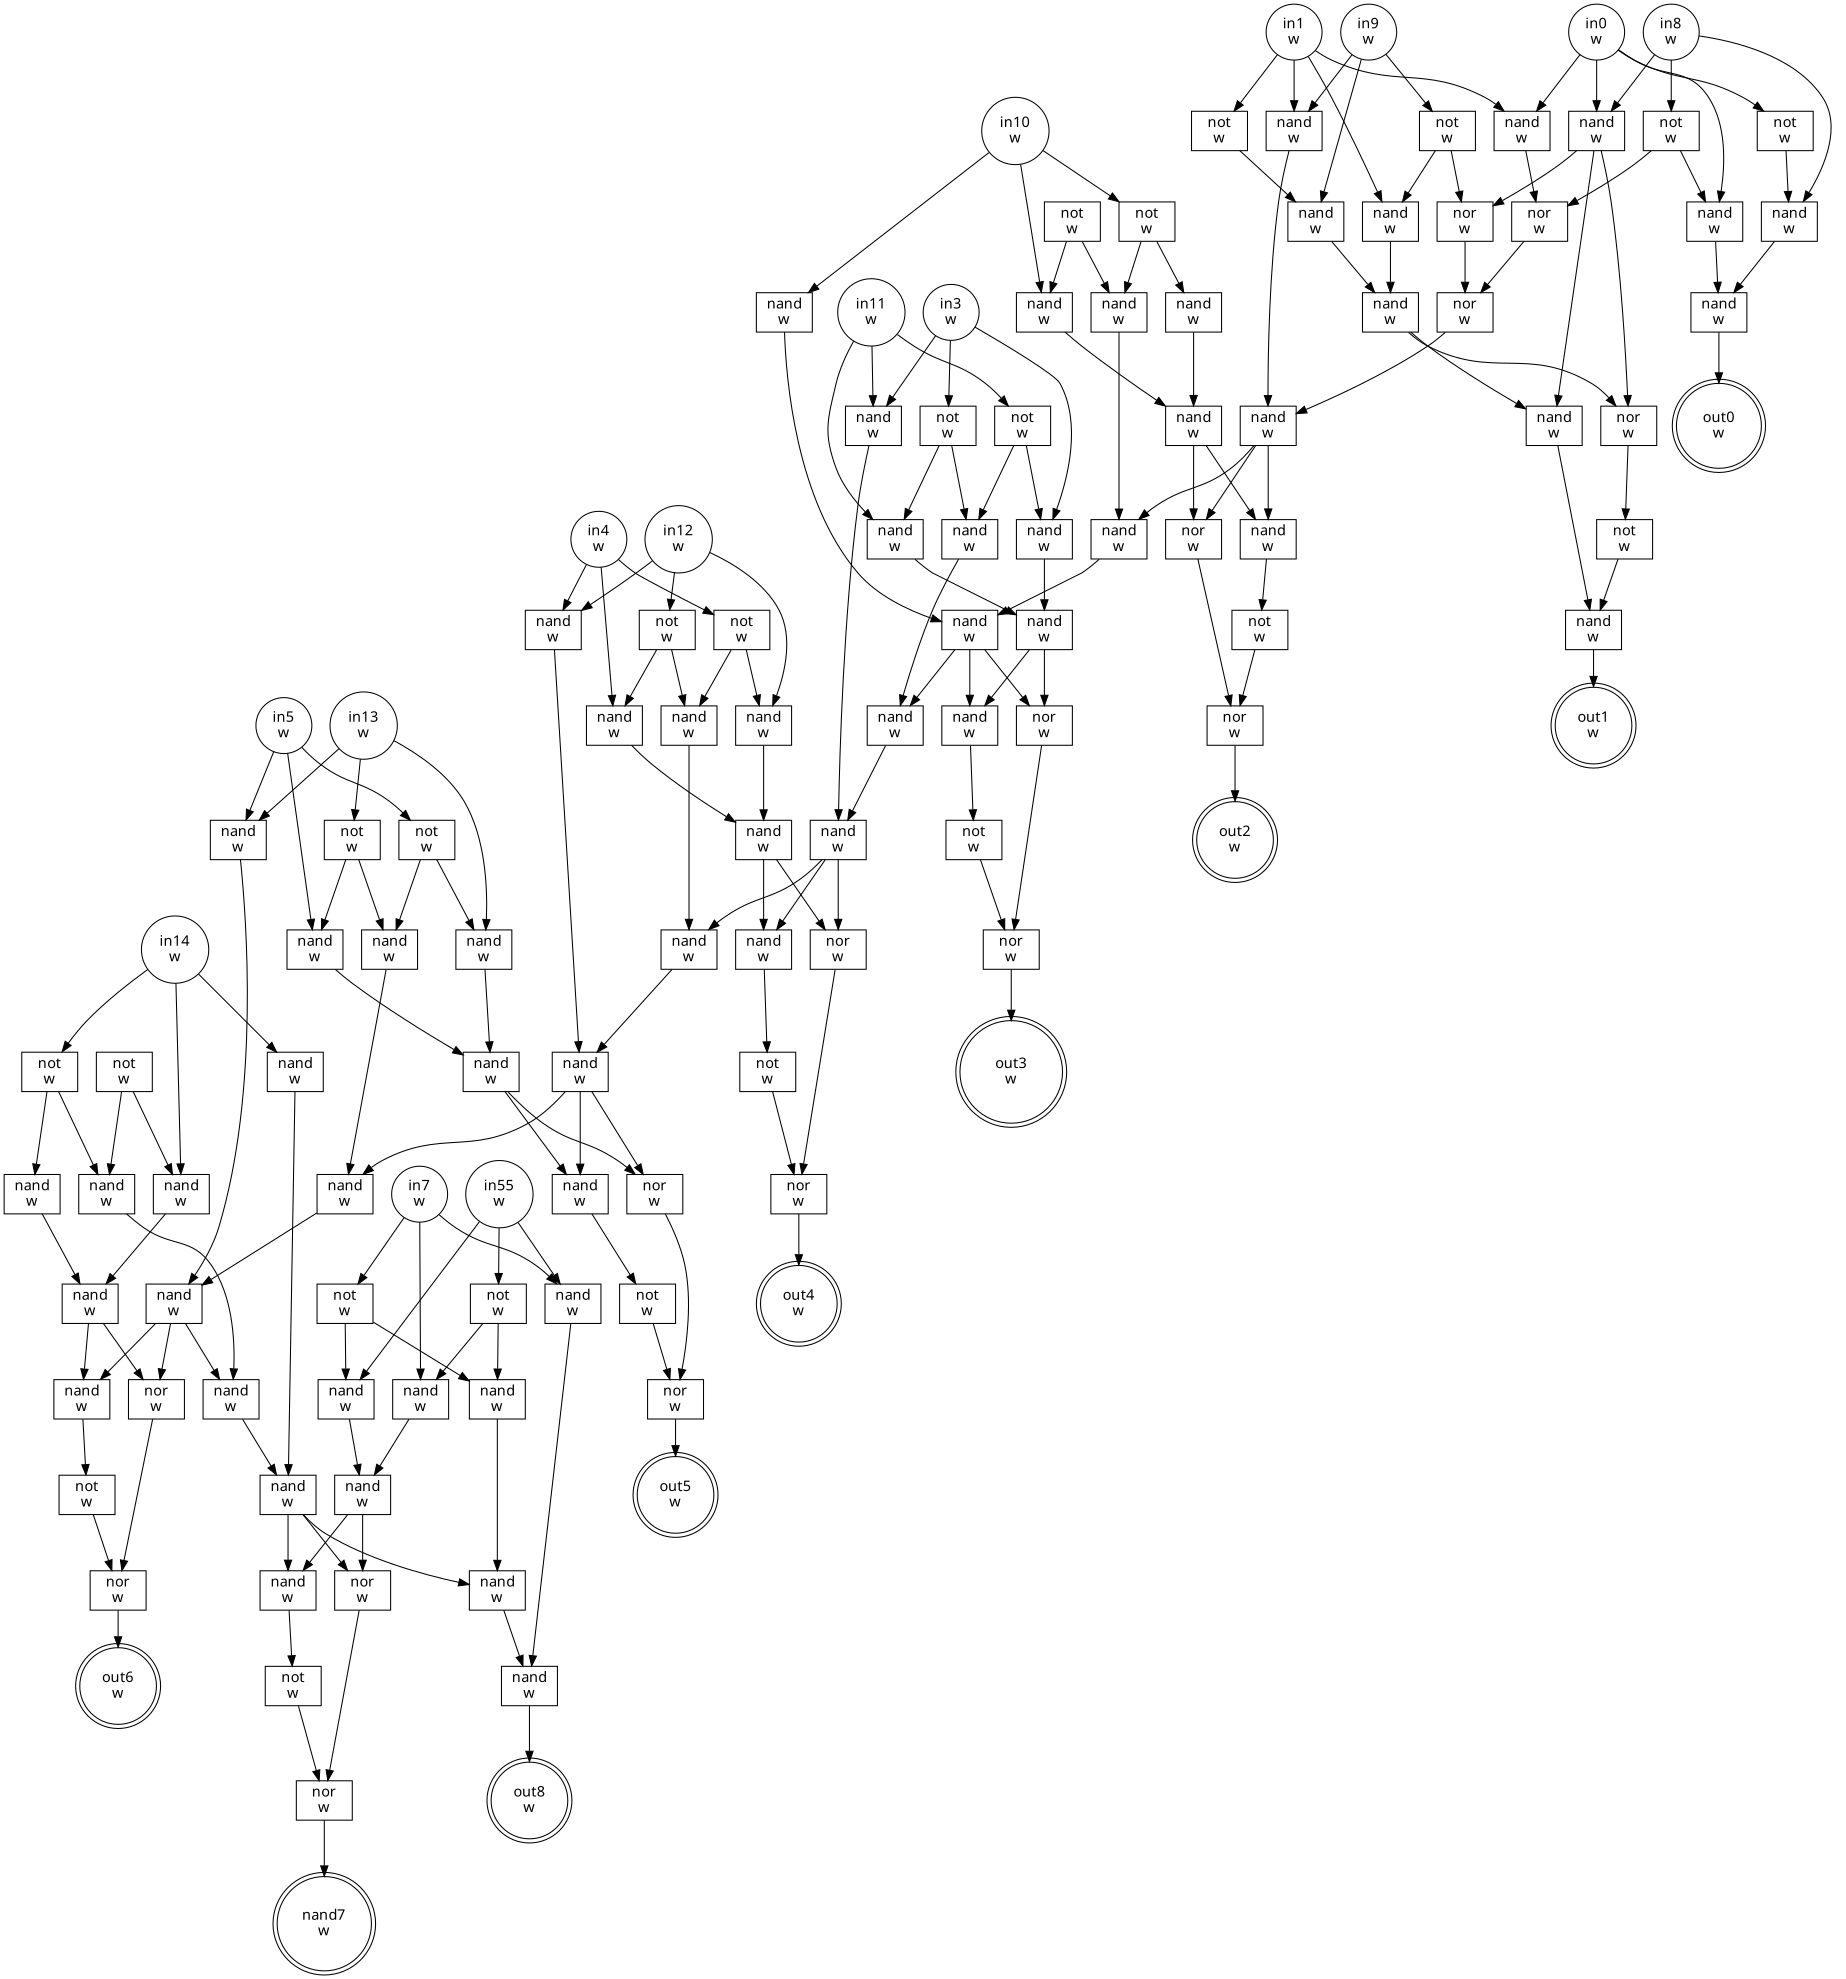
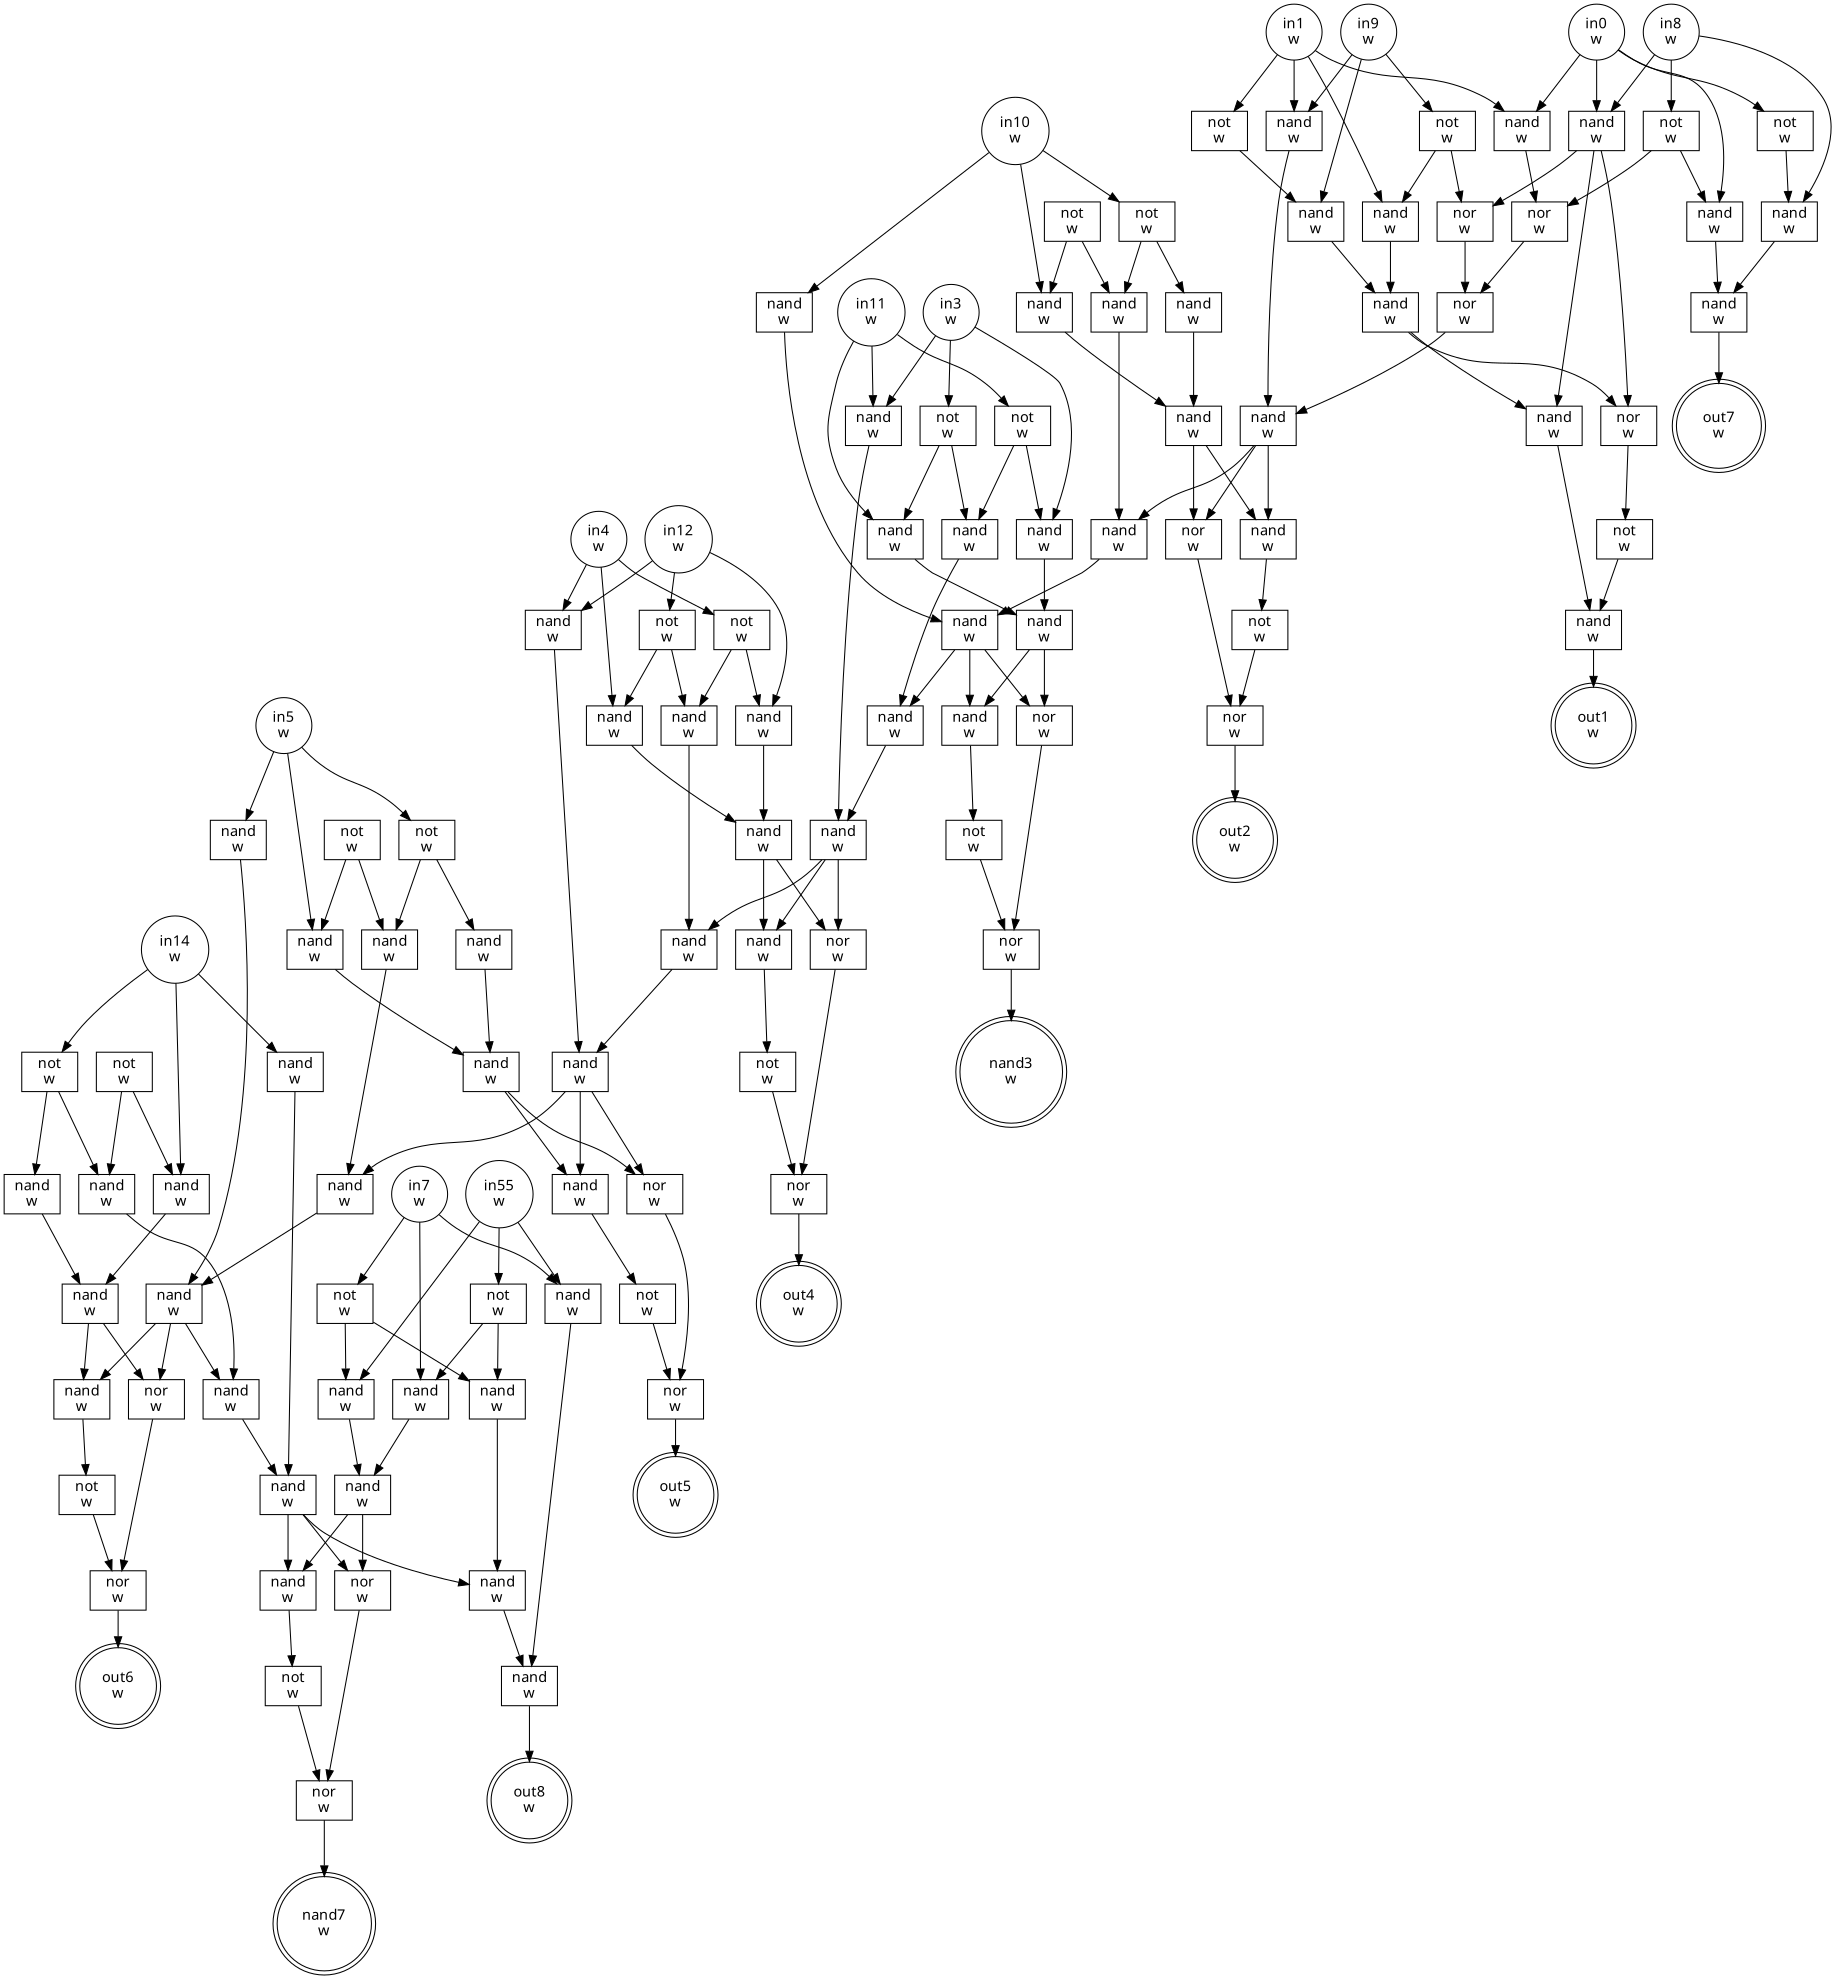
(1719, 426) -> (1719, 426)
(364, 726) -> none
(1011, 1072) -> (1011, 1072)
